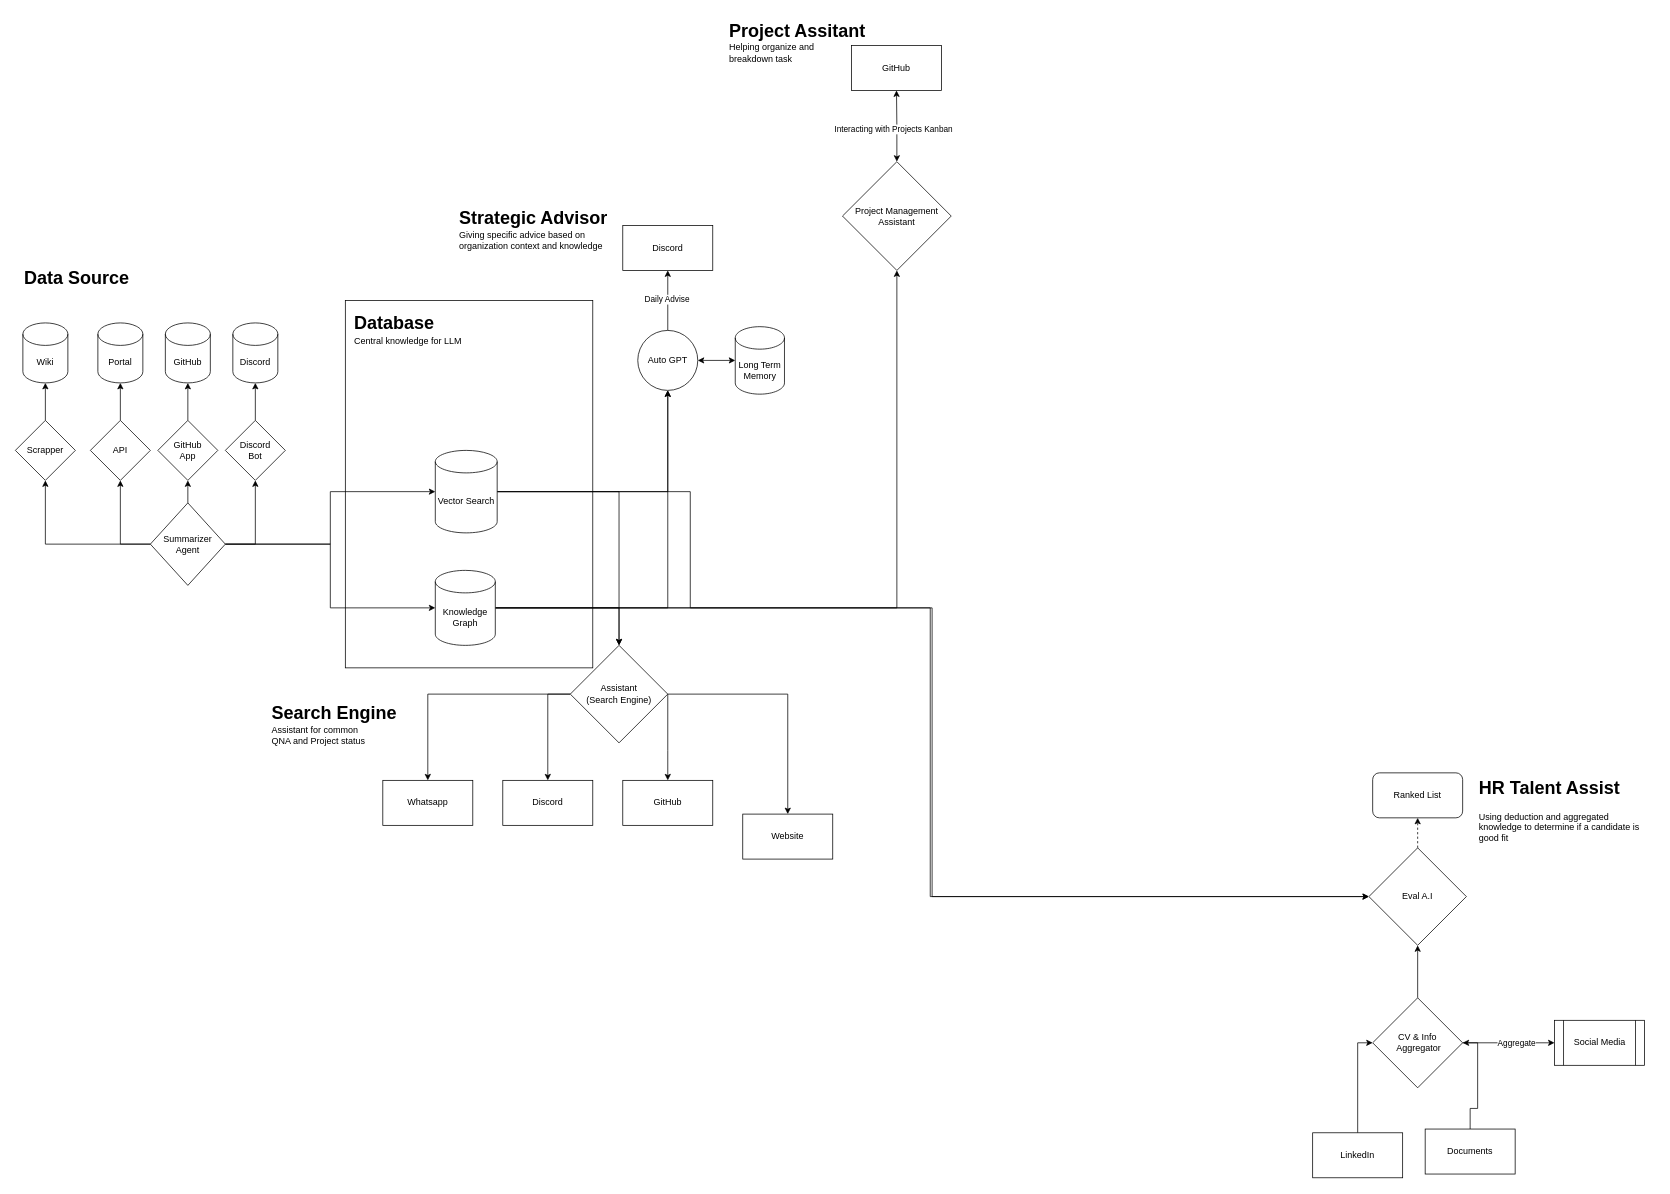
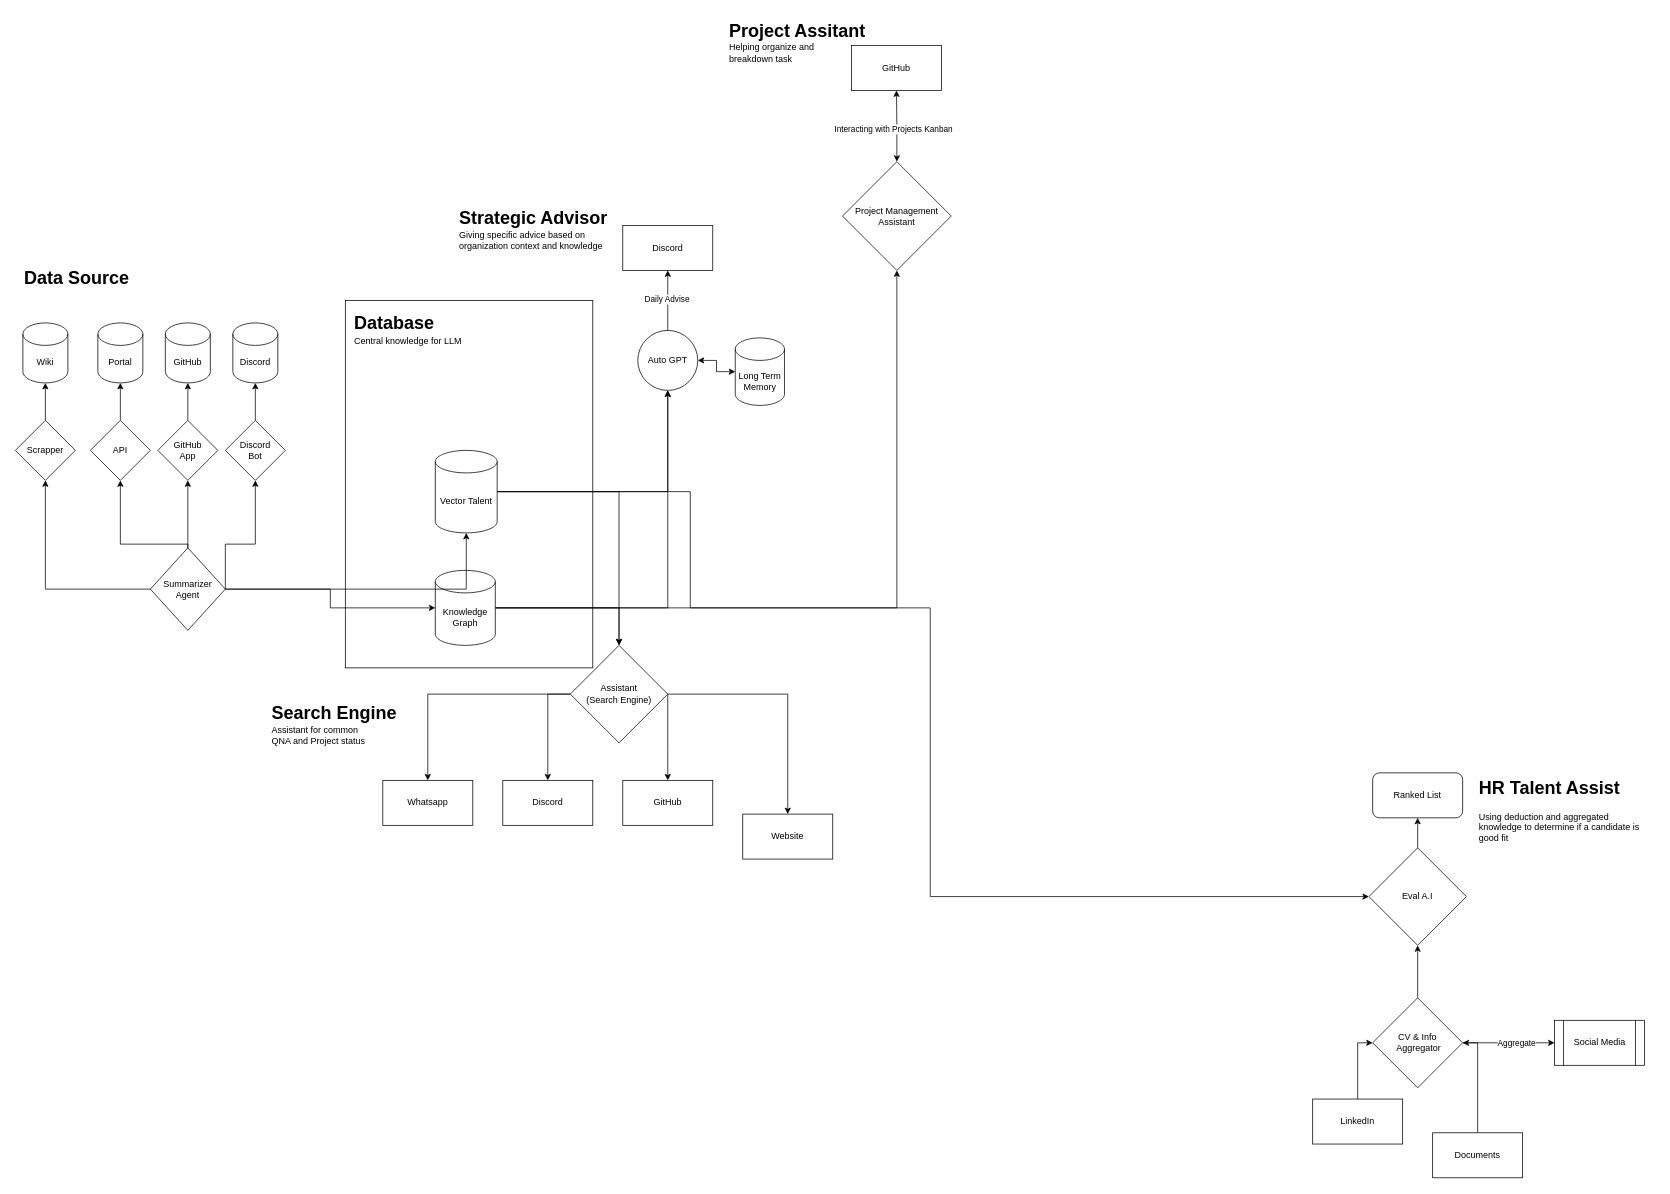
(760, 360) -> (760, 372)
(467, 501) -> (467, 501)
(188, 544) -> (188, 589)
(932, 750) -> none
(1418, 835) -> (1418, 835)
(1470, 1152) -> (1478, 1155)
(1358, 1155) -> (1358, 1122)
